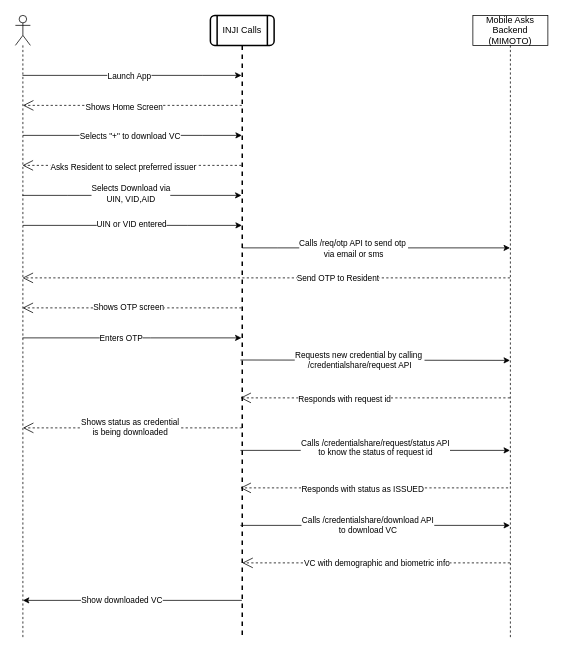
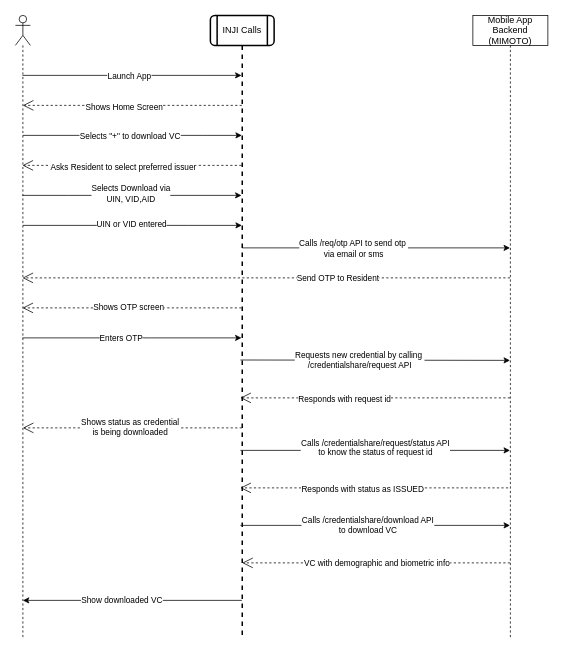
(510, 30) -> (510, 30)
